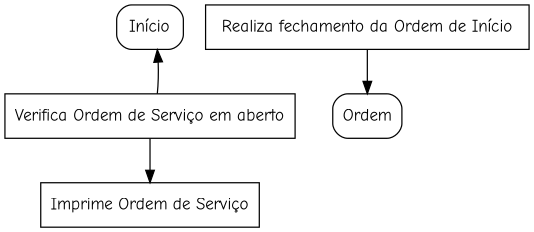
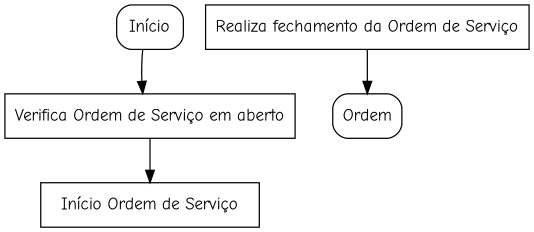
(367, 27) -> (367, 27)
(158, 78) -> (142, 66)
(150, 205) -> (150, 205)
